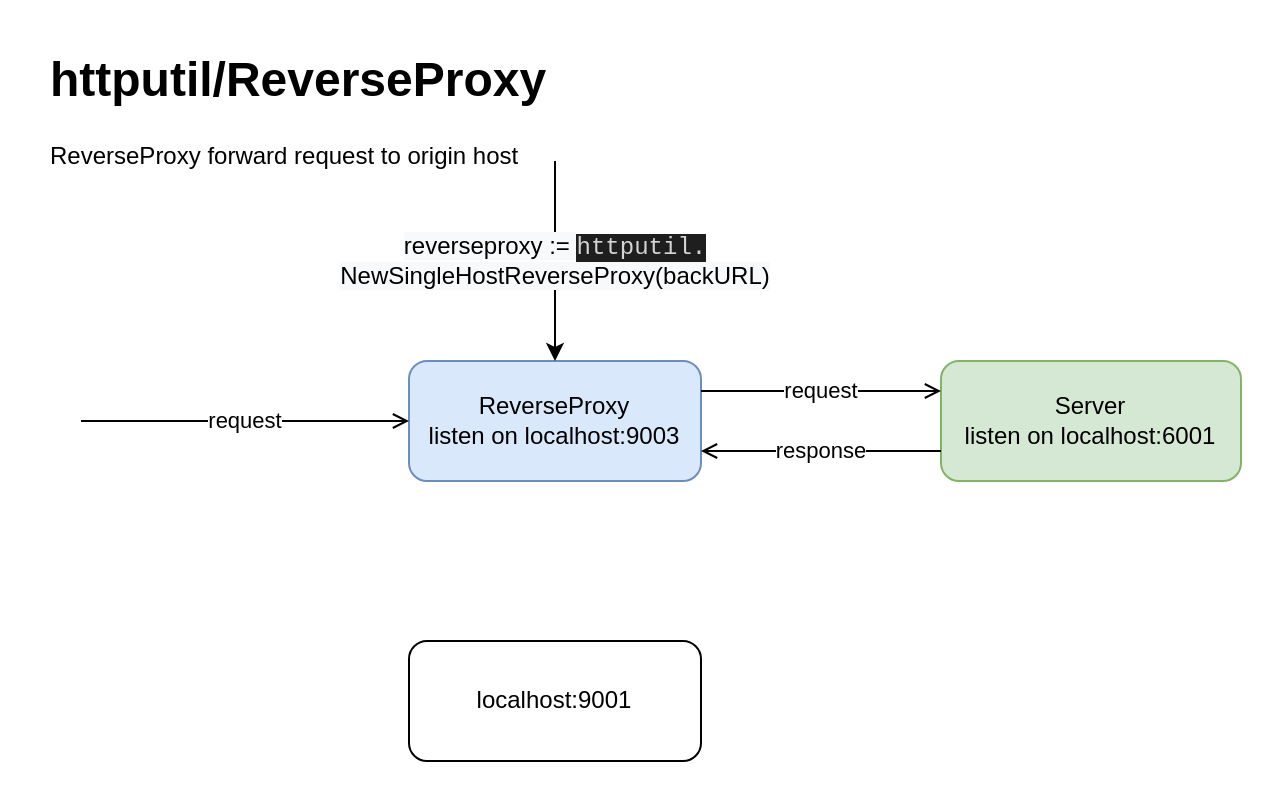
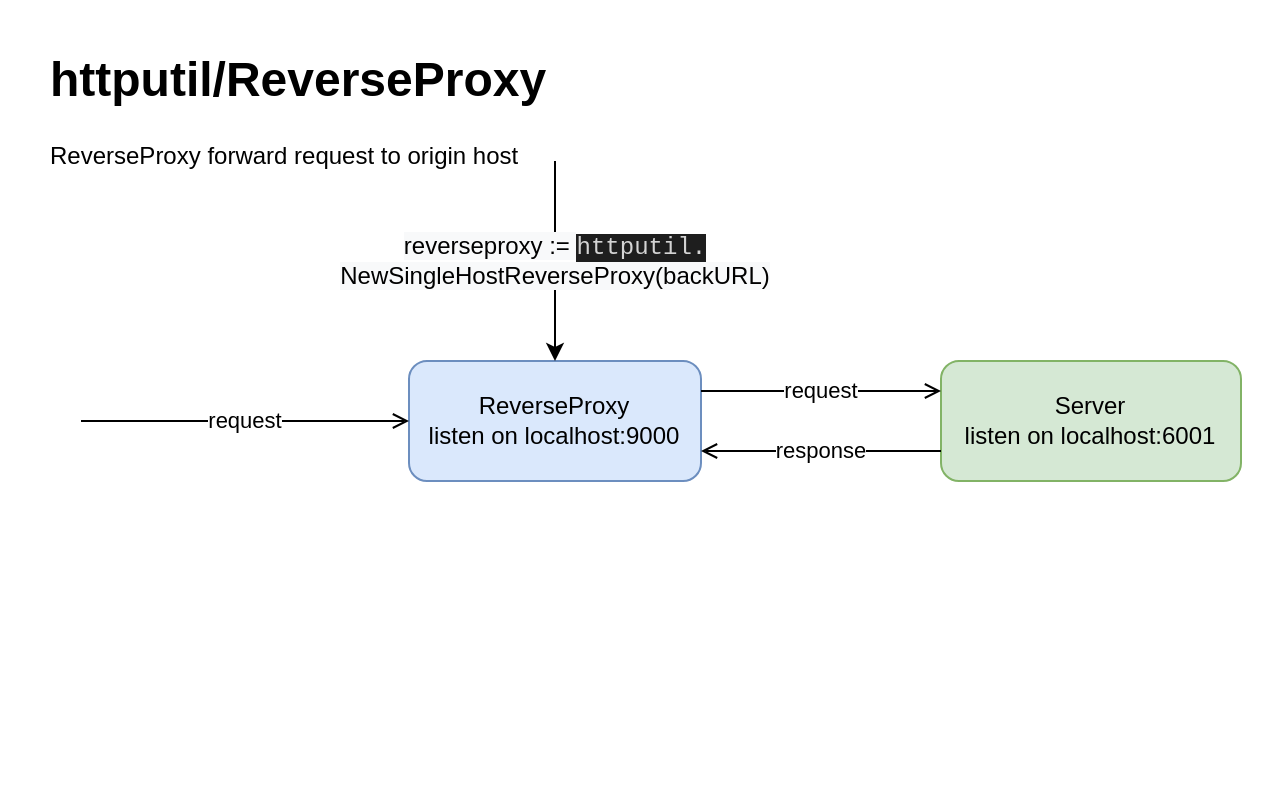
(555, 421) -> (555, 421)
(555, 701) -> none
